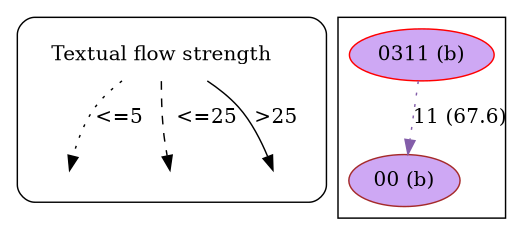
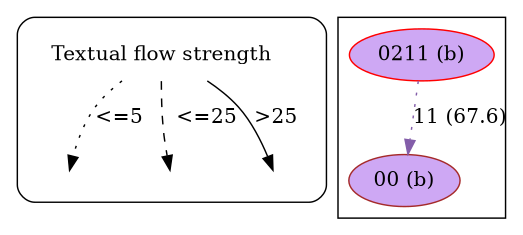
(422, 55) -> (422, 55)
